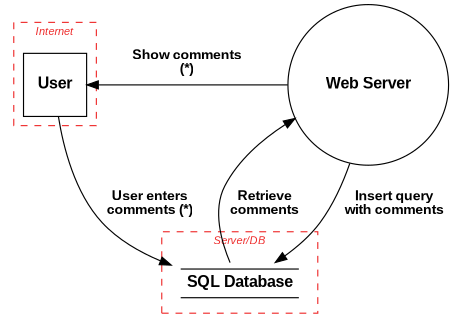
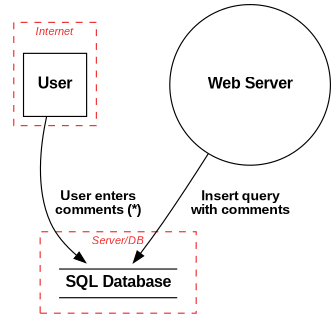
(193, 85) -> none
(227, 183) -> none
